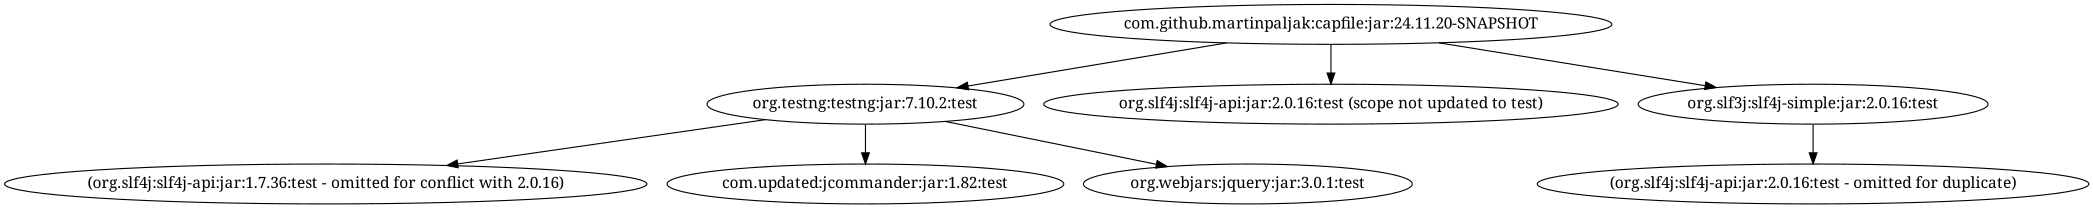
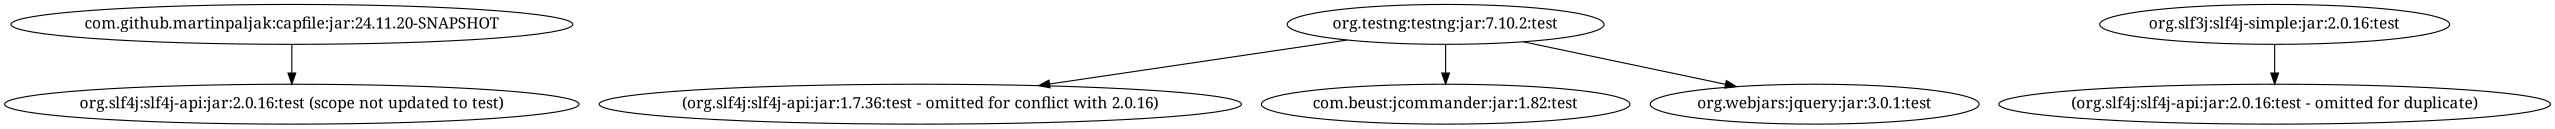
(1097, 64) -> none
(1572, 64) -> none
(865, 184) -> (1446, 104)
